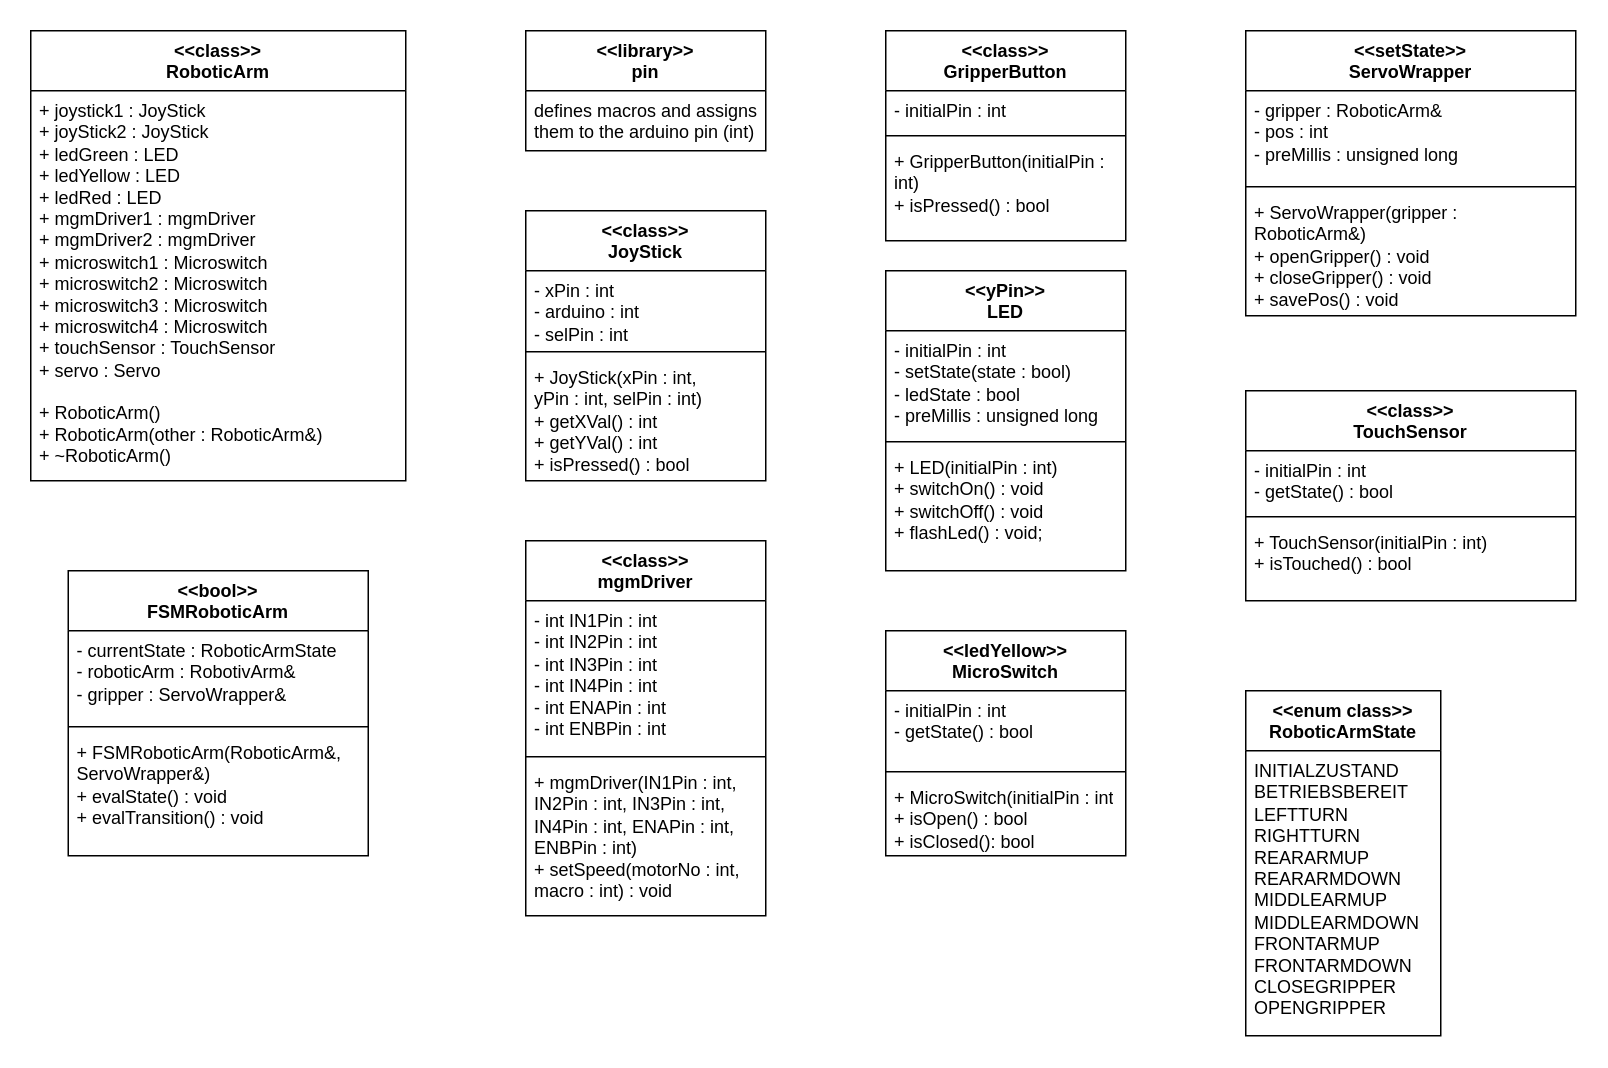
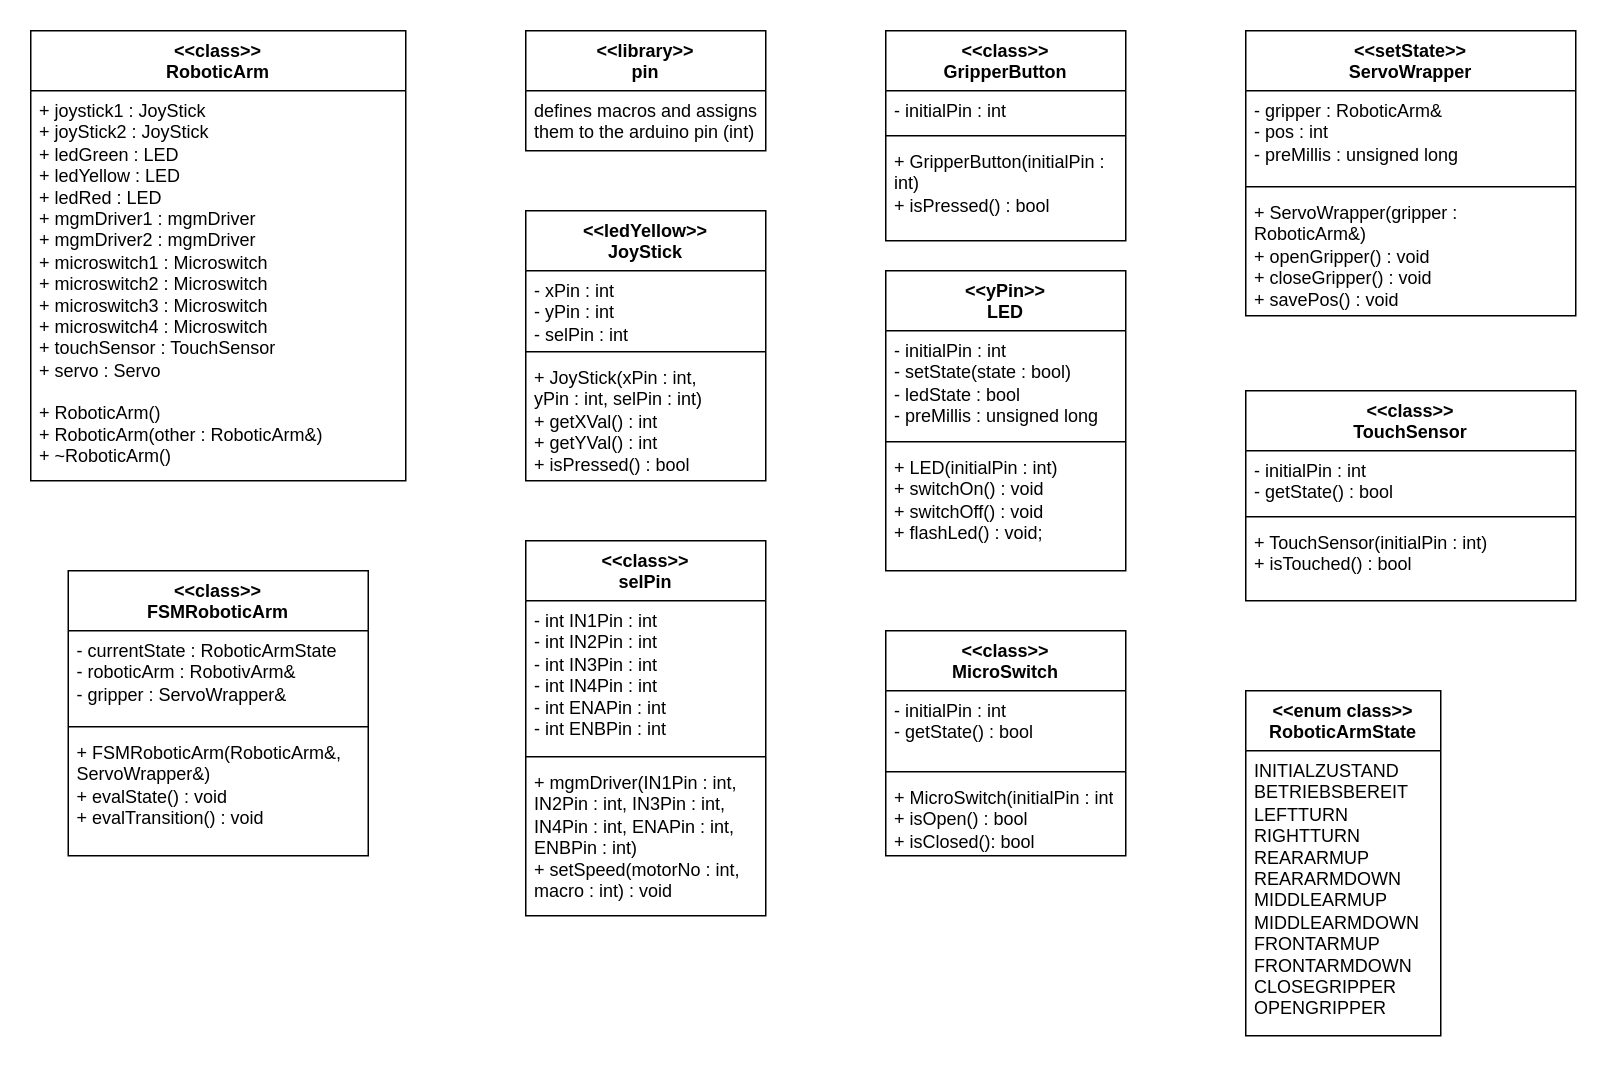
(646, 243) -> (646, 243)
(596, 314) -> (589, 314)
(646, 573) -> (646, 573)
(218, 603) -> (218, 603)
(1006, 663) -> (1006, 663)
